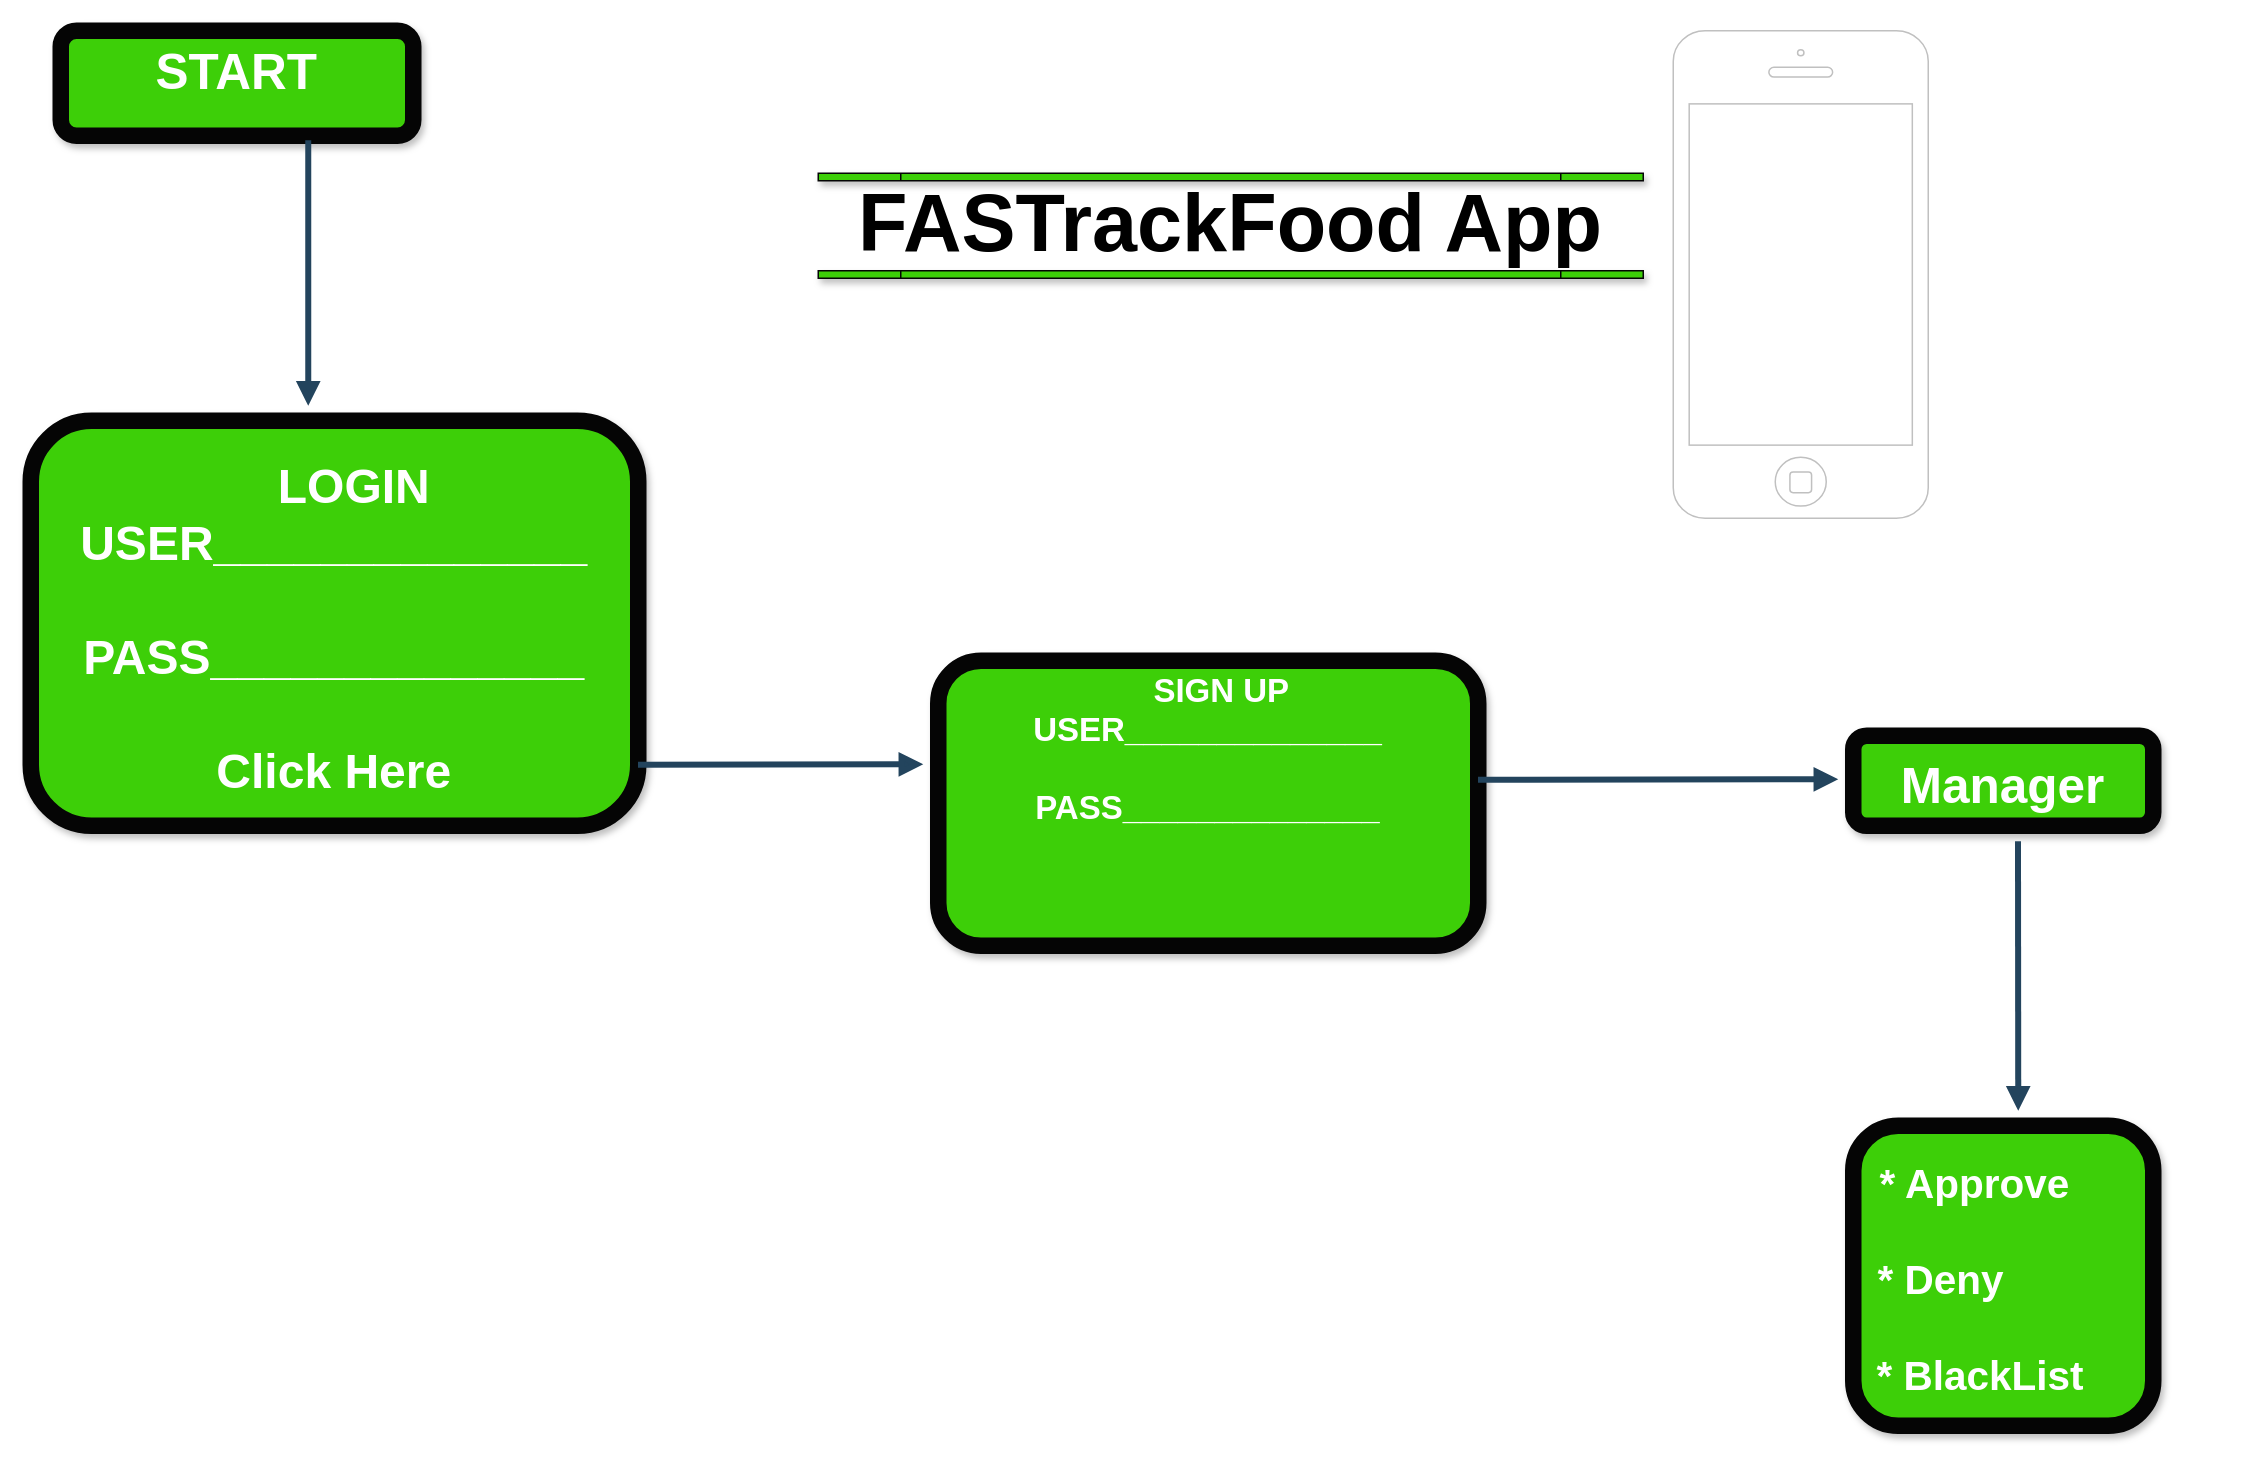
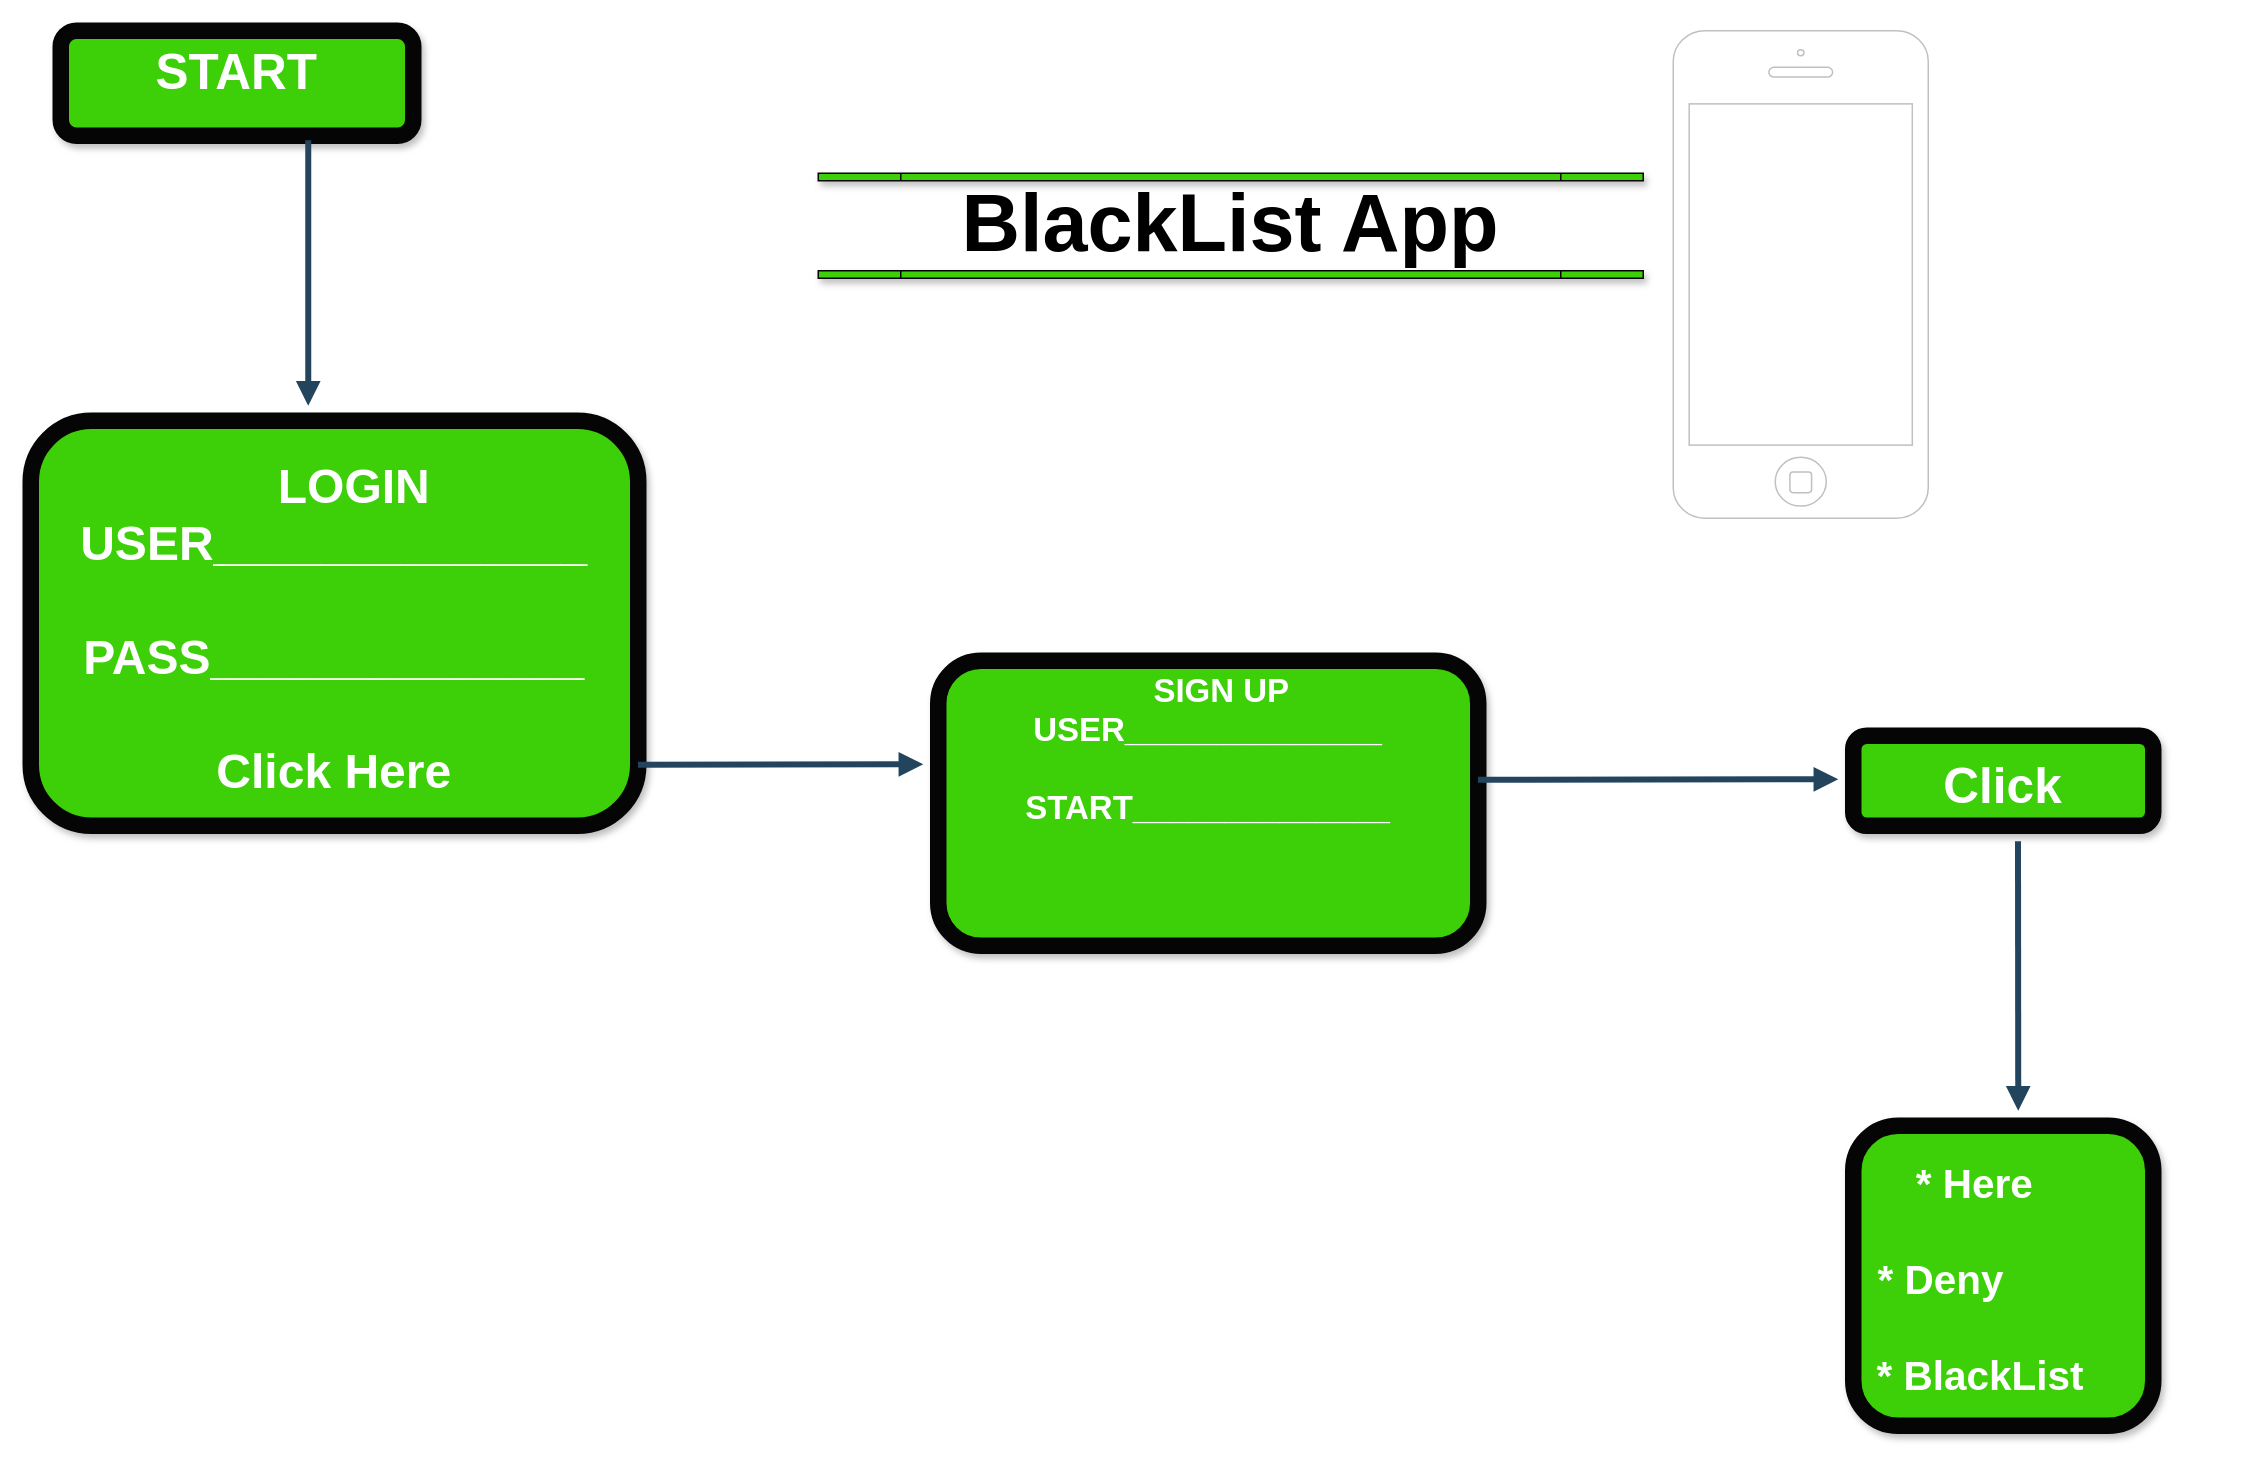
(1231, 145) -> (1231, 145)
(1208, 691) -> (1208, 691)
(2003, 787) -> (2003, 787)
(2003, 1184) -> (2003, 1184)
